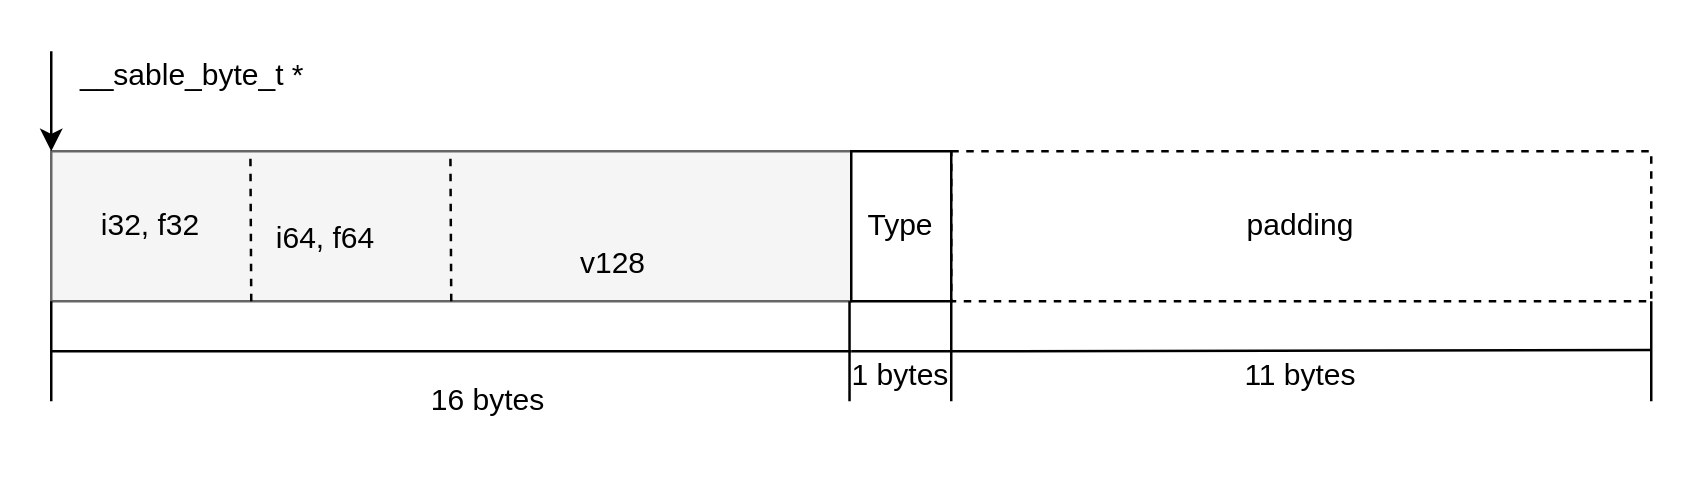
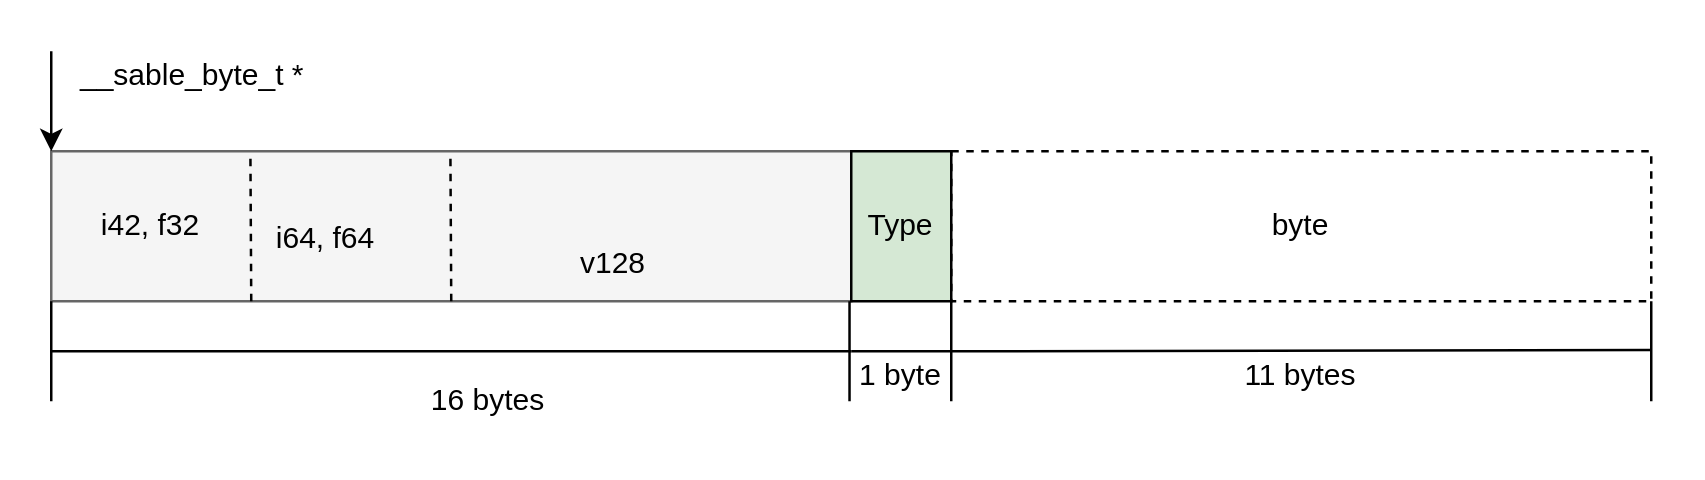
(151, 226) -> (151, 226)
(901, 226) -> (901, 226)
(1301, 226) -> (1301, 226)
(901, 376) -> (901, 376)
